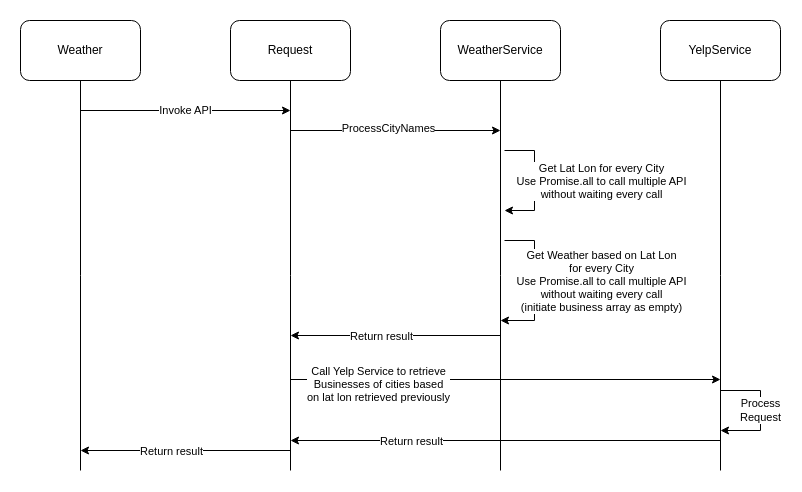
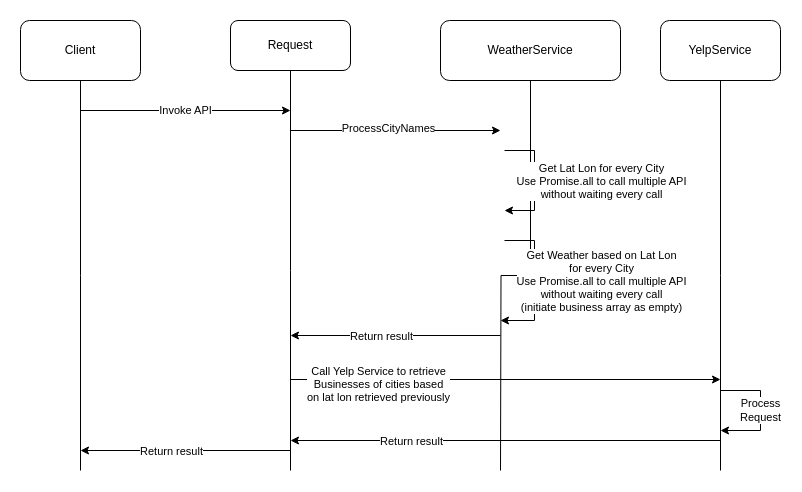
(81, 51) -> (81, 51)
(291, 51) -> (291, 46)
(501, 51) -> (531, 51)
